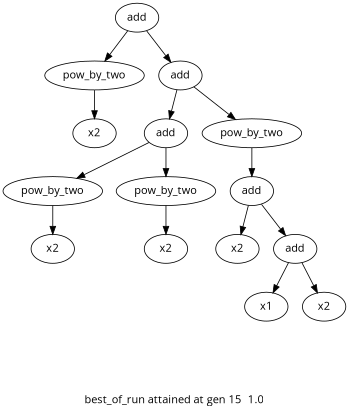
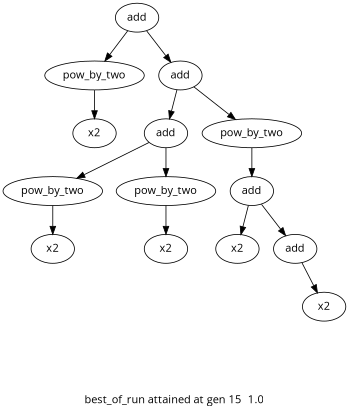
(266, 307) -> none
